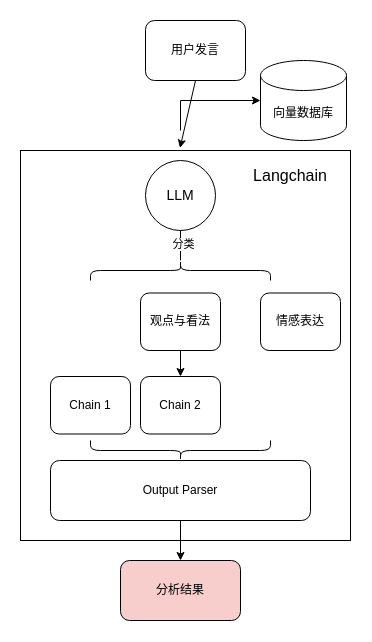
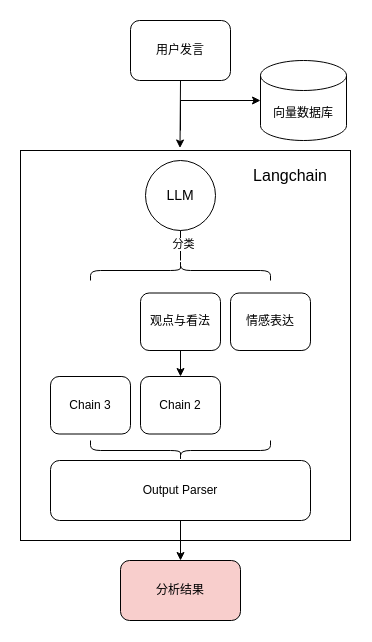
(196, 51) -> (181, 51)
(301, 322) -> (271, 322)
(91, 406) -> (91, 406)
